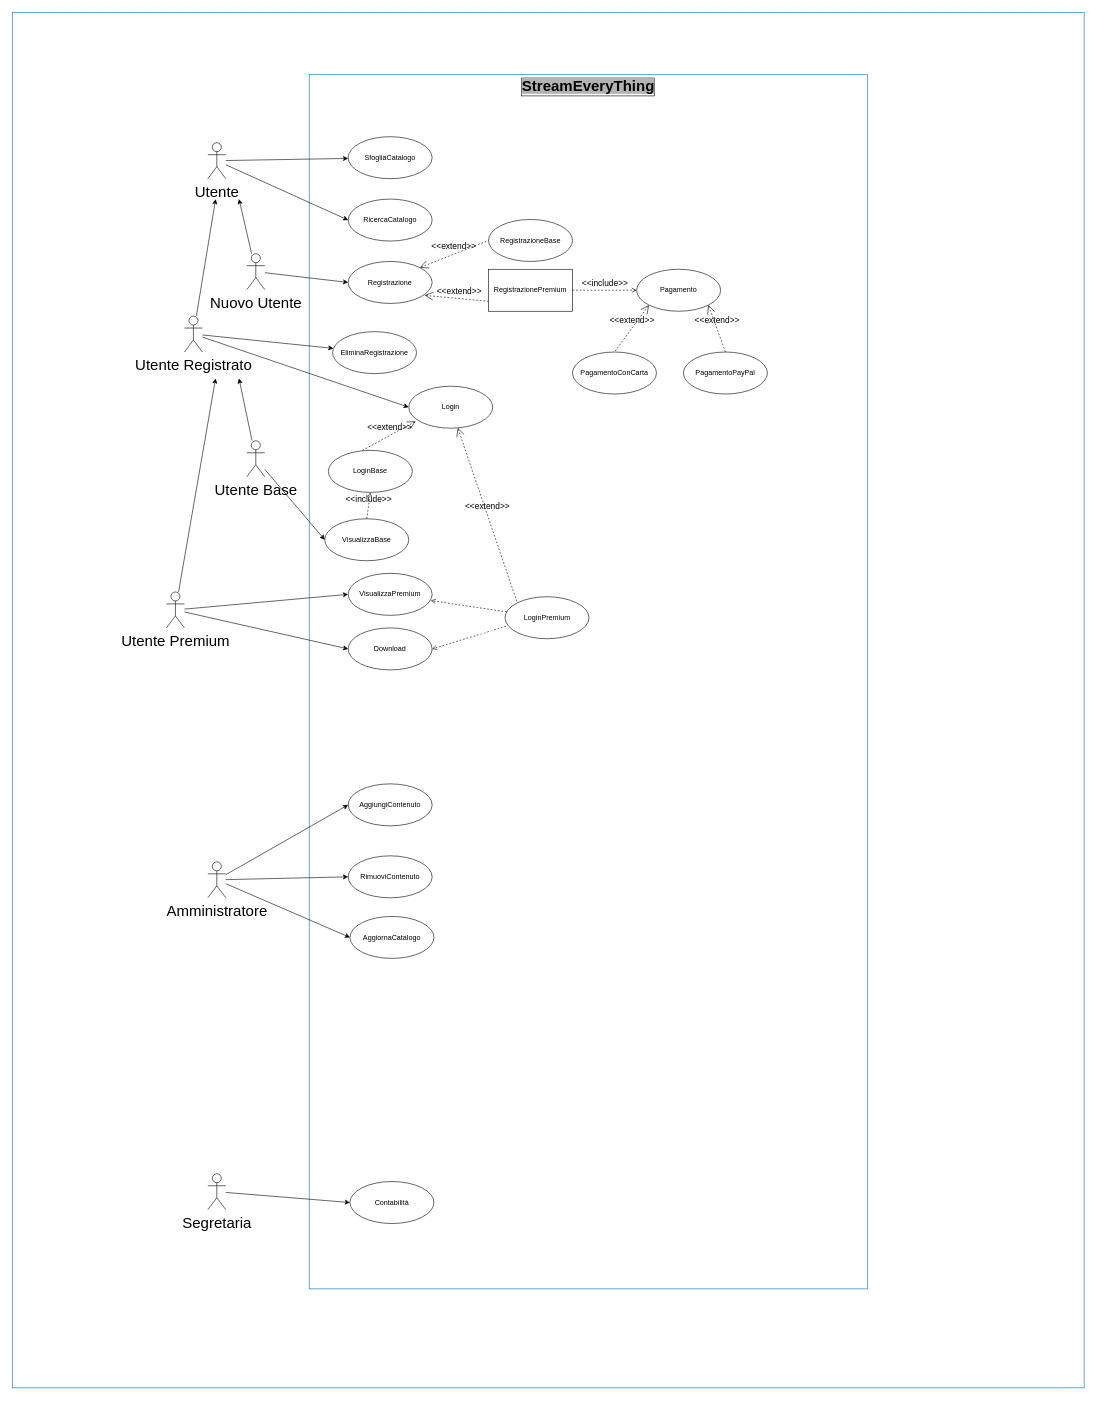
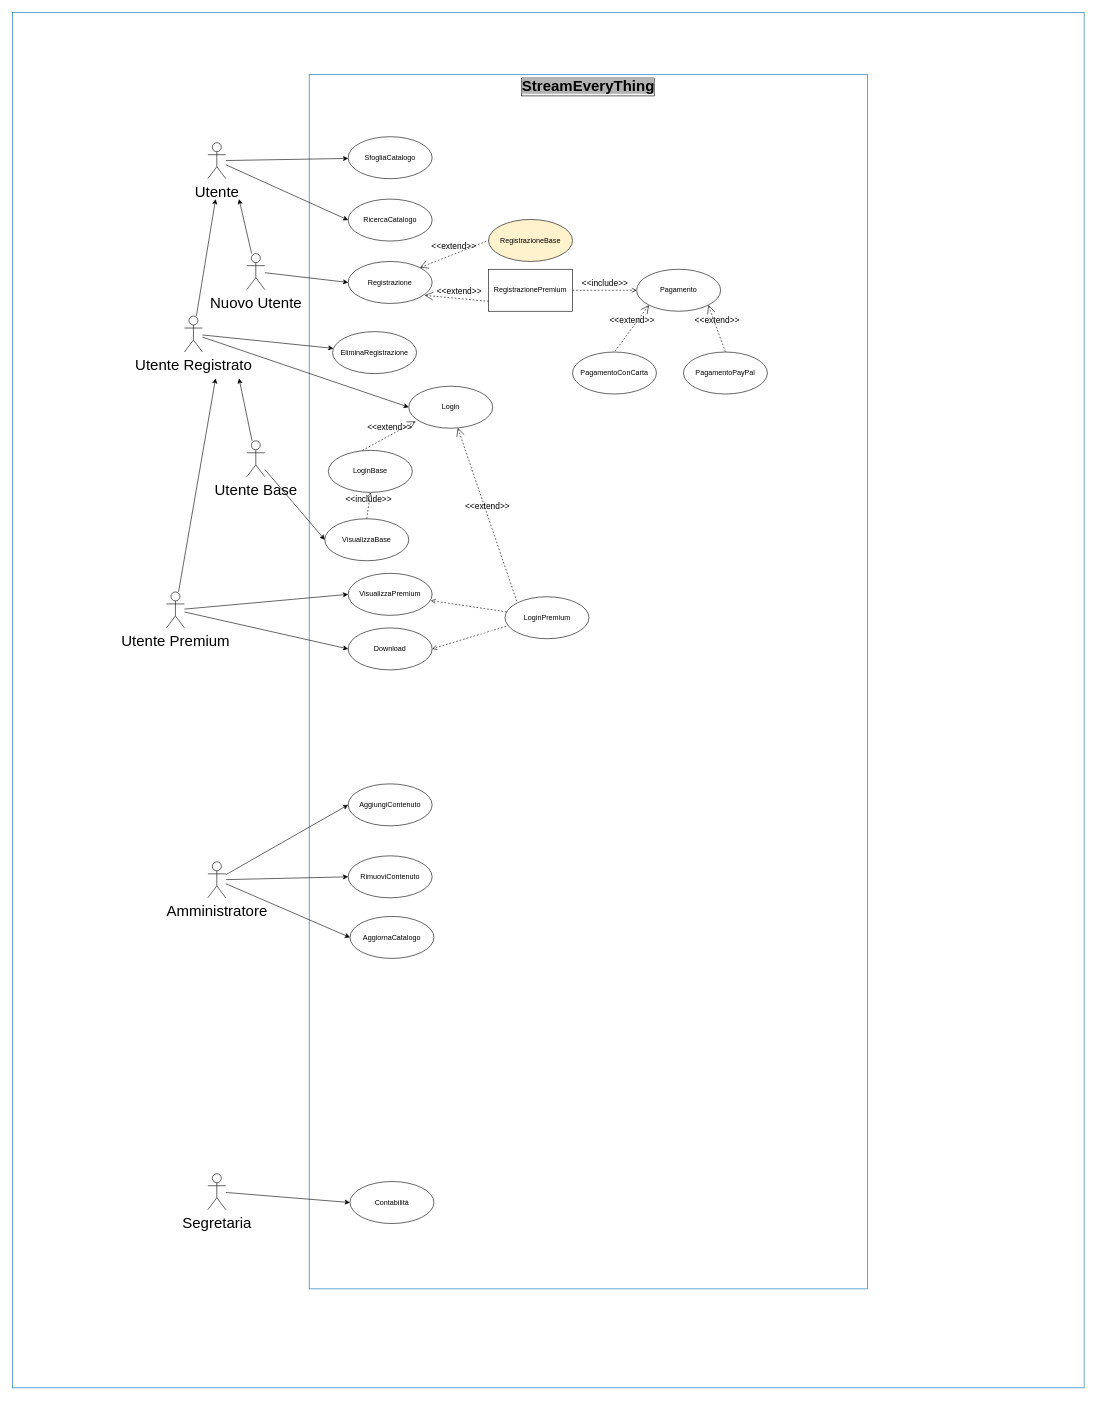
(531, 240) -> (531, 240)
